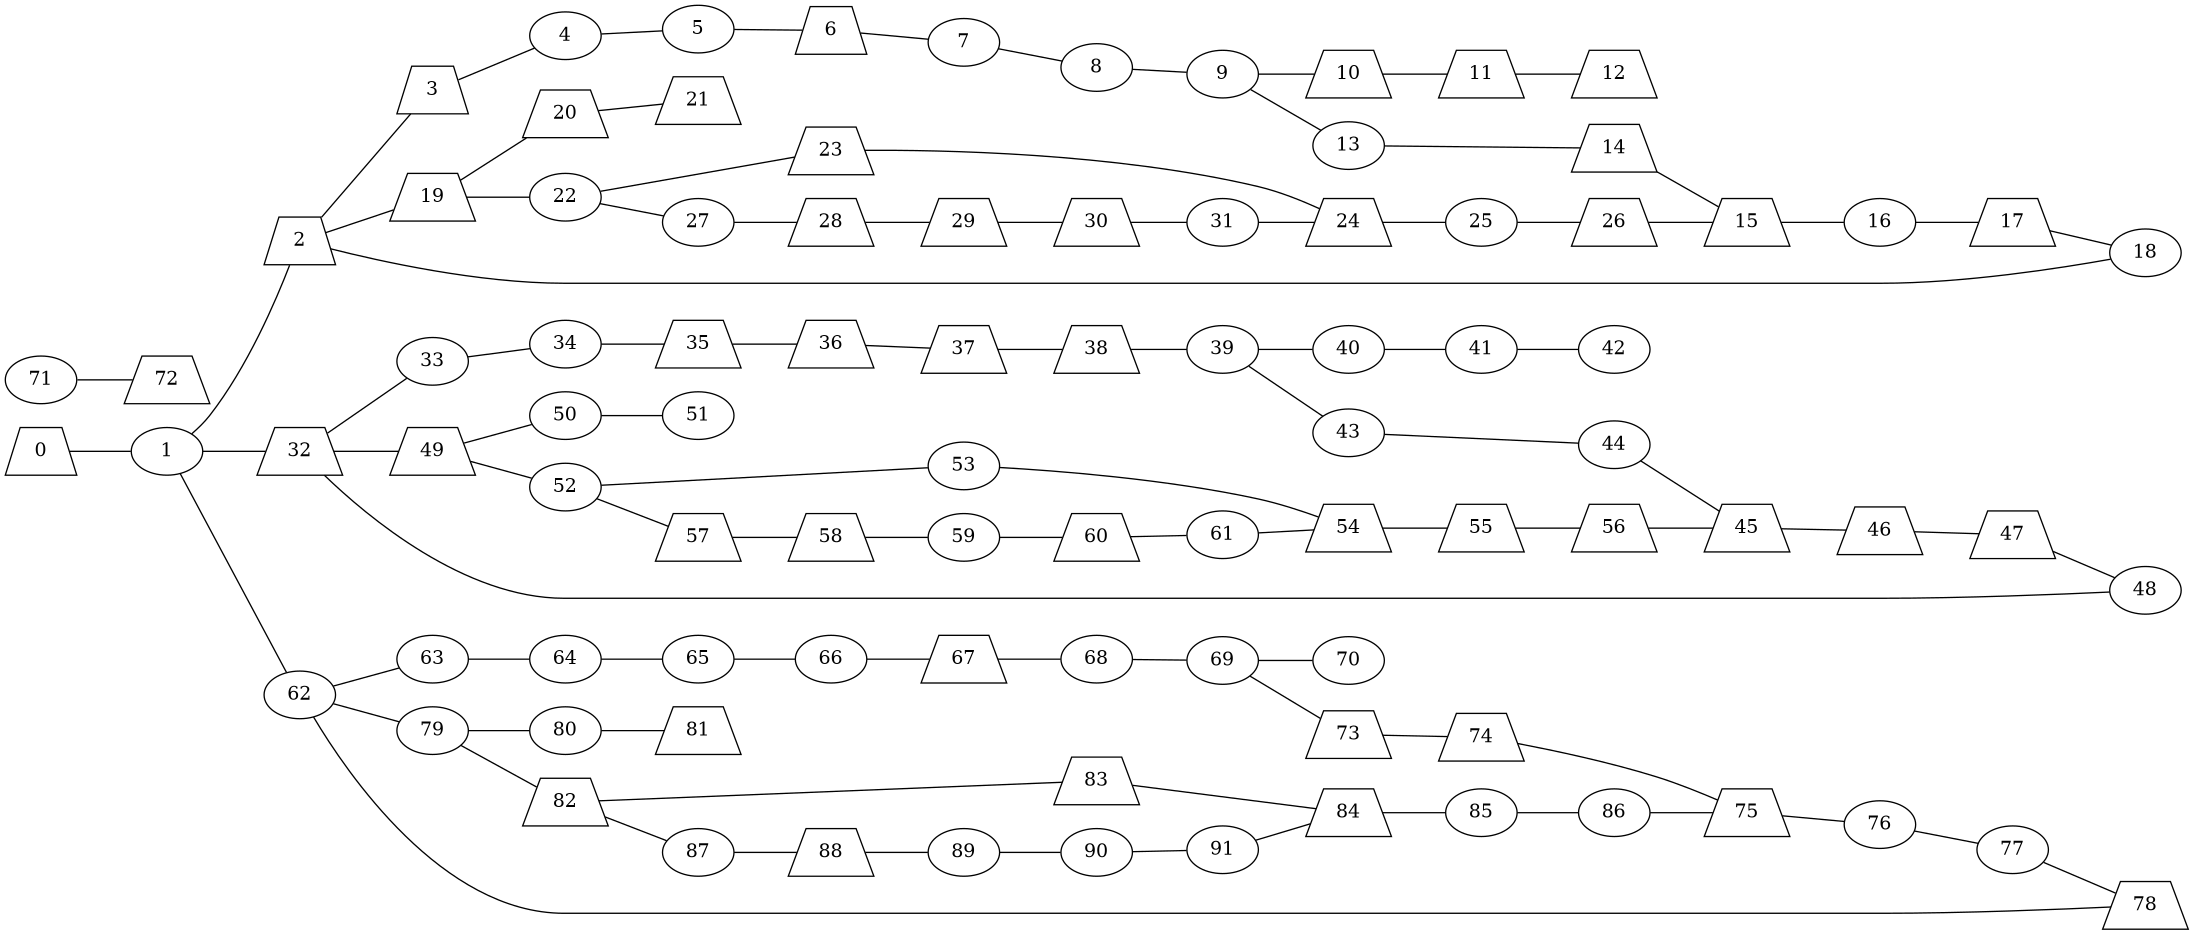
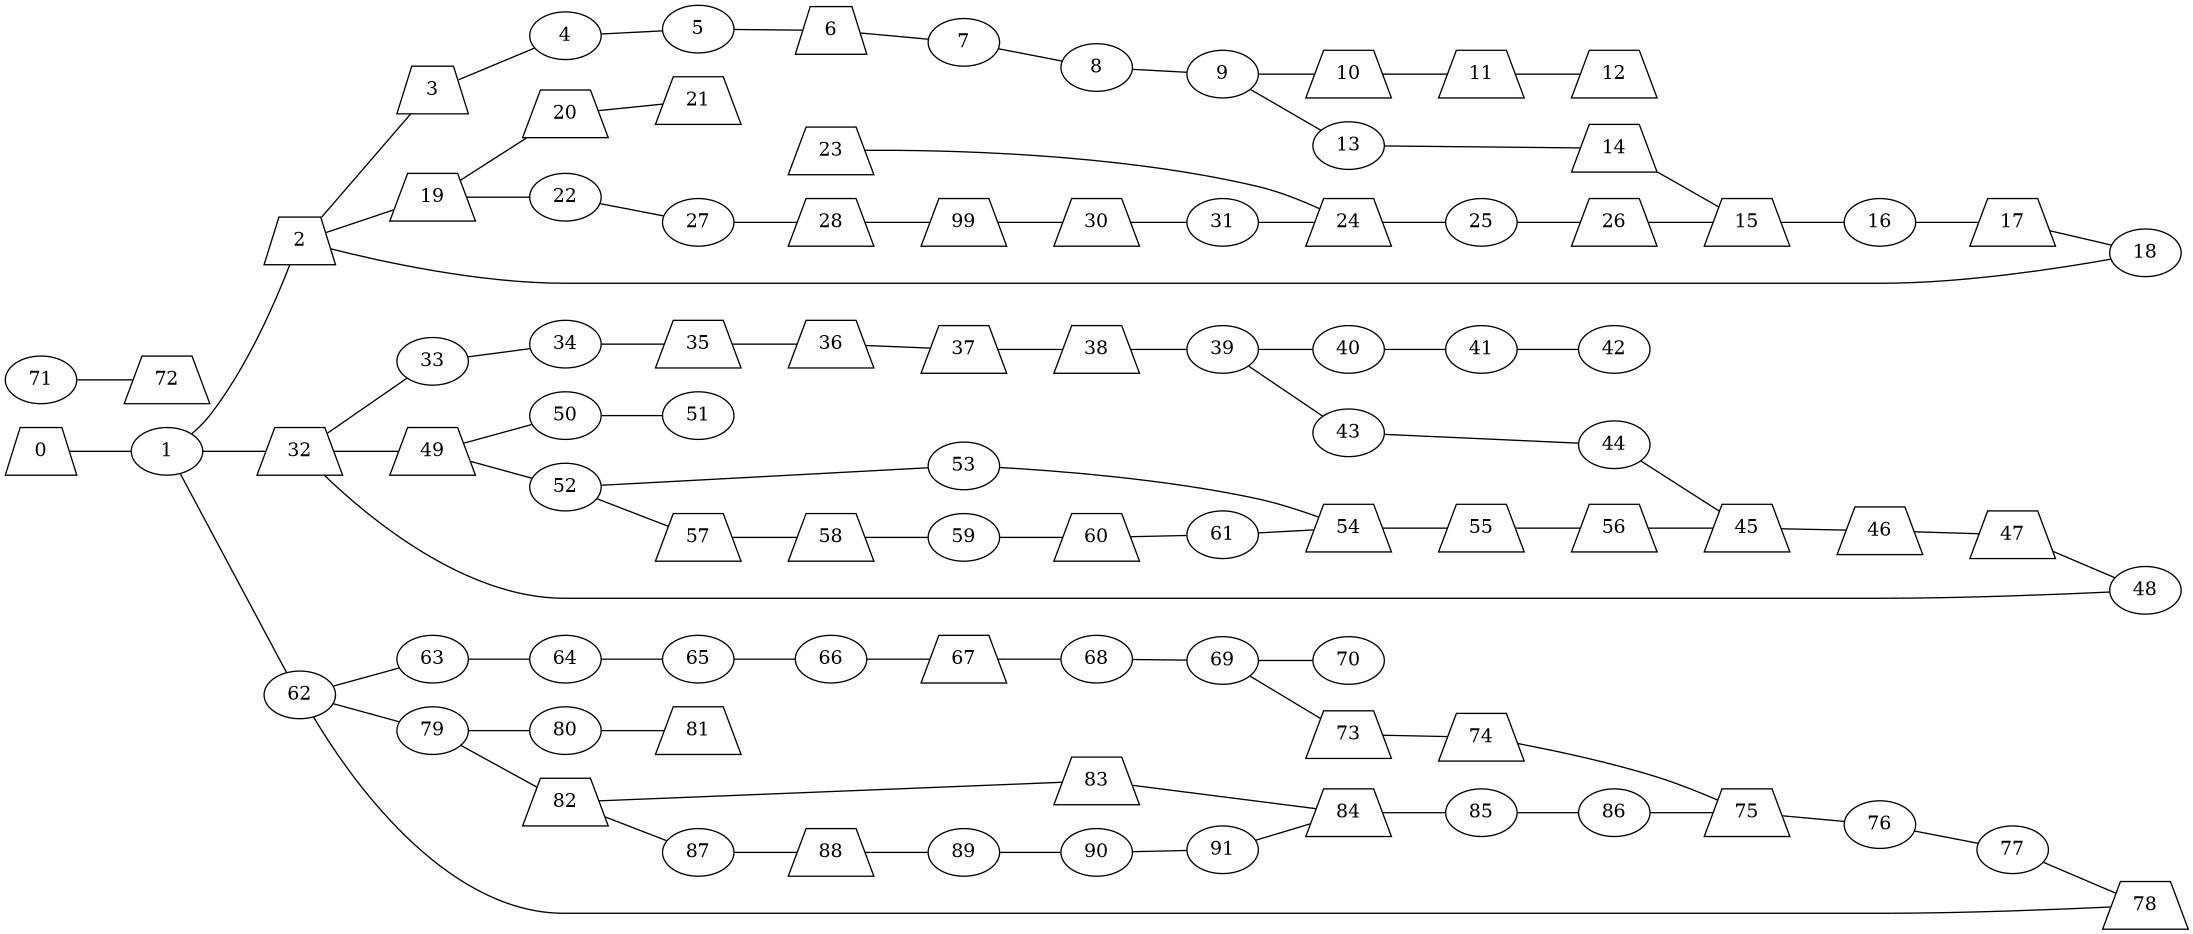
(698, 174) -> none
(964, 222) -> (964, 222)
